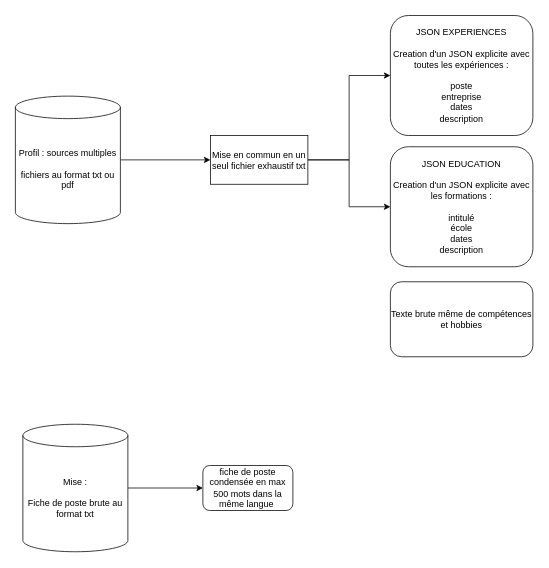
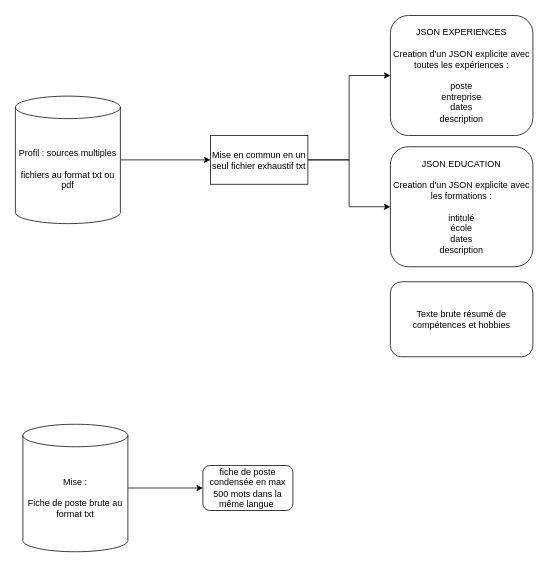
(462, 319) -> (462, 319)
